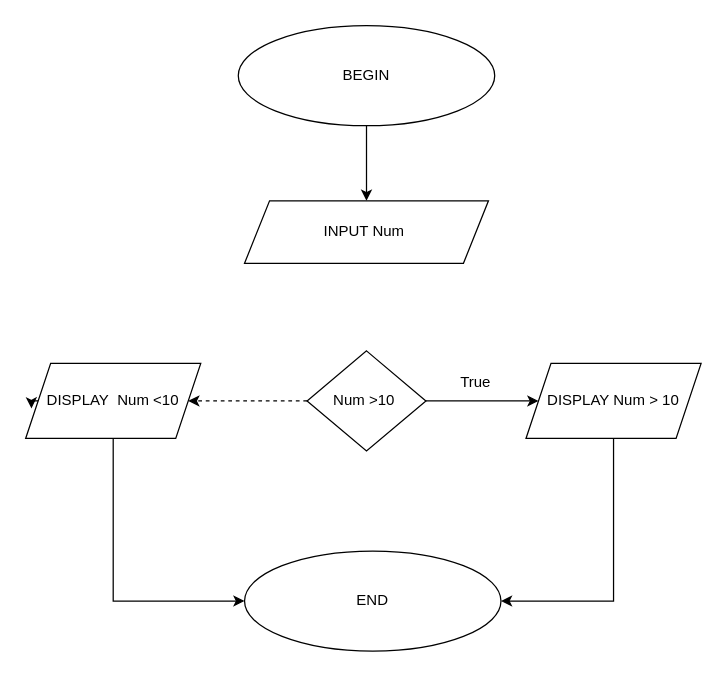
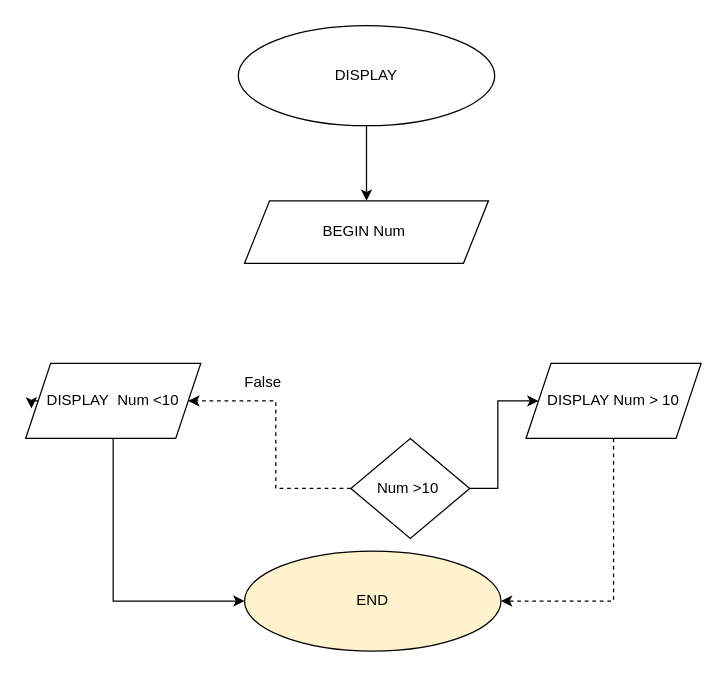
(366, 76) -> (366, 76)
(366, 232) -> (366, 232)
none -> (263, 382)
(476, 382) -> none
(366, 401) -> (410, 488)
(613, 571) -> (613, 571)
(373, 601) -> (373, 601)
